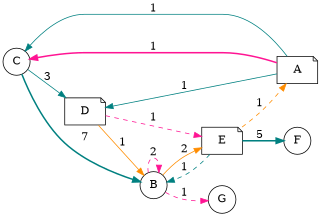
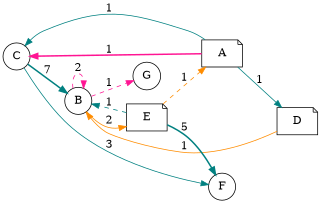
(44, 81) -> (98, 146)
(150, 125) -> none
